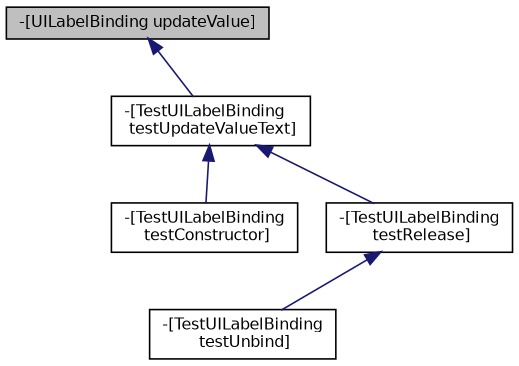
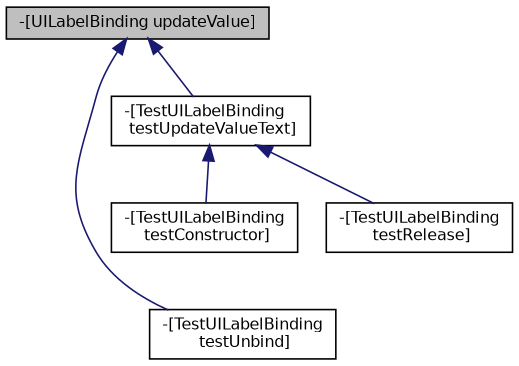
(324, 285) -> (77, 197)
